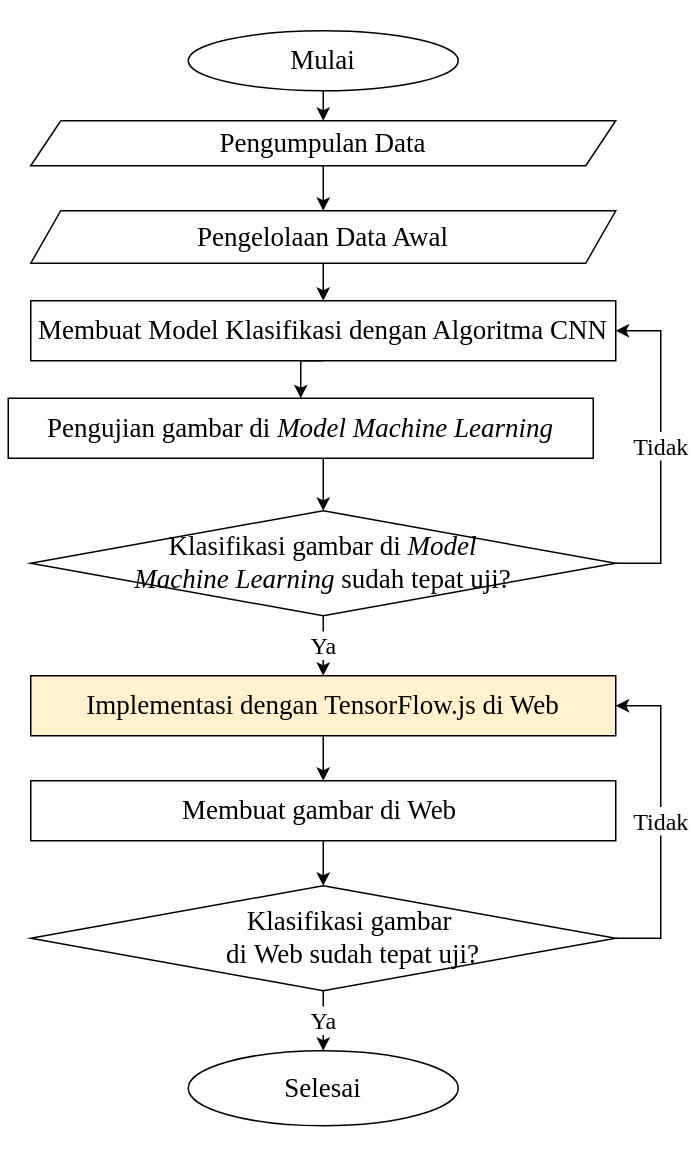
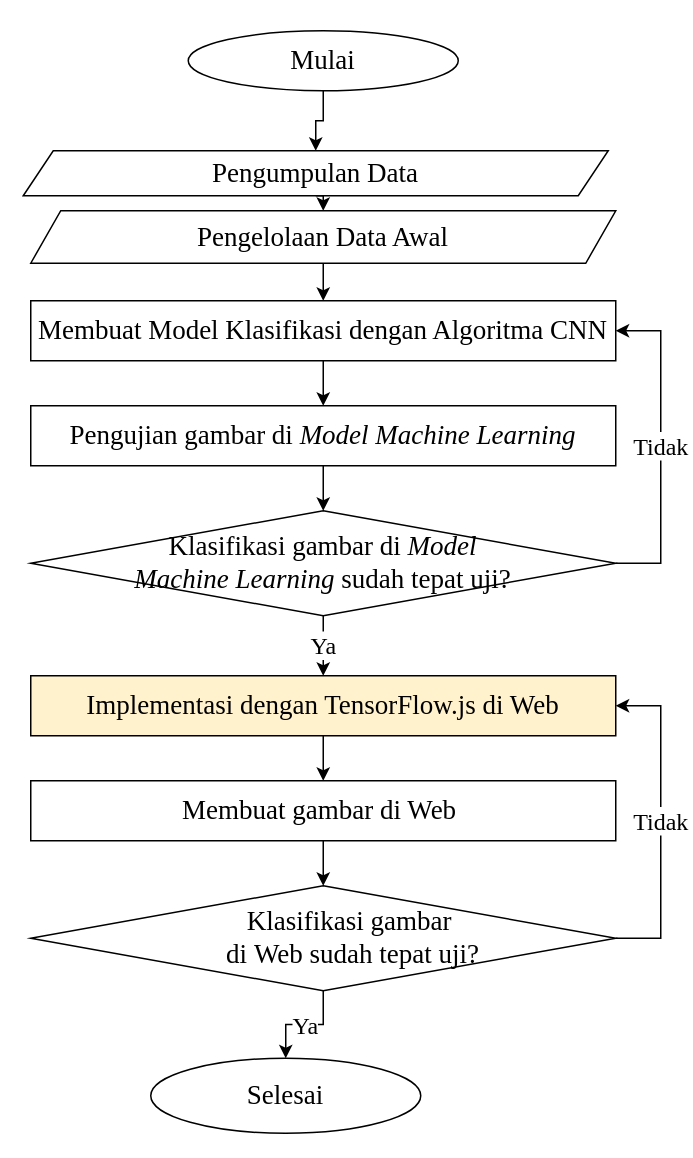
(323, 143) -> (316, 173)
(301, 428) -> (323, 436)
(323, 1088) -> (286, 1096)
